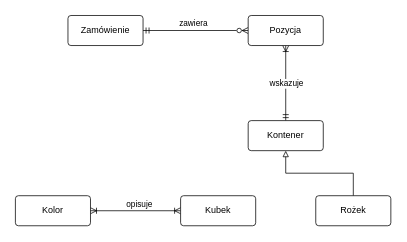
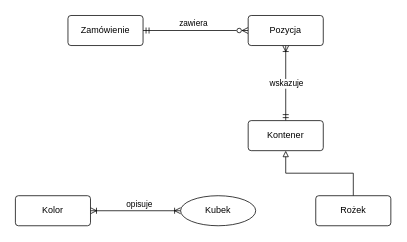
(218, 210) -> (218, 210)
